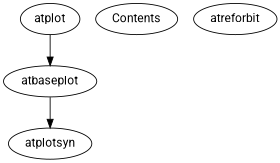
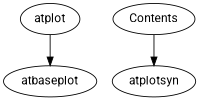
(235, 19) -> none
(50, 108) -> (154, 46)
